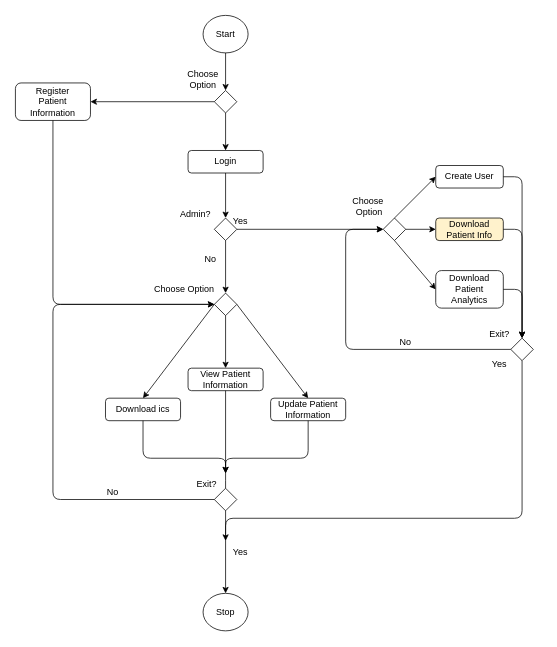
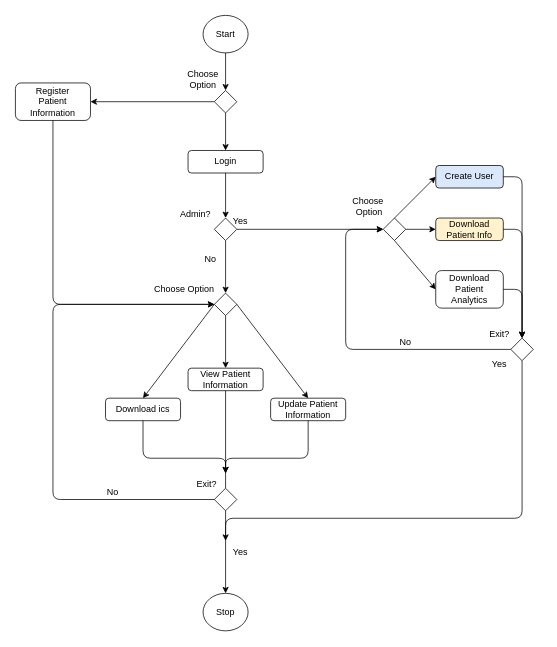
(469, 177) -> (469, 177)
